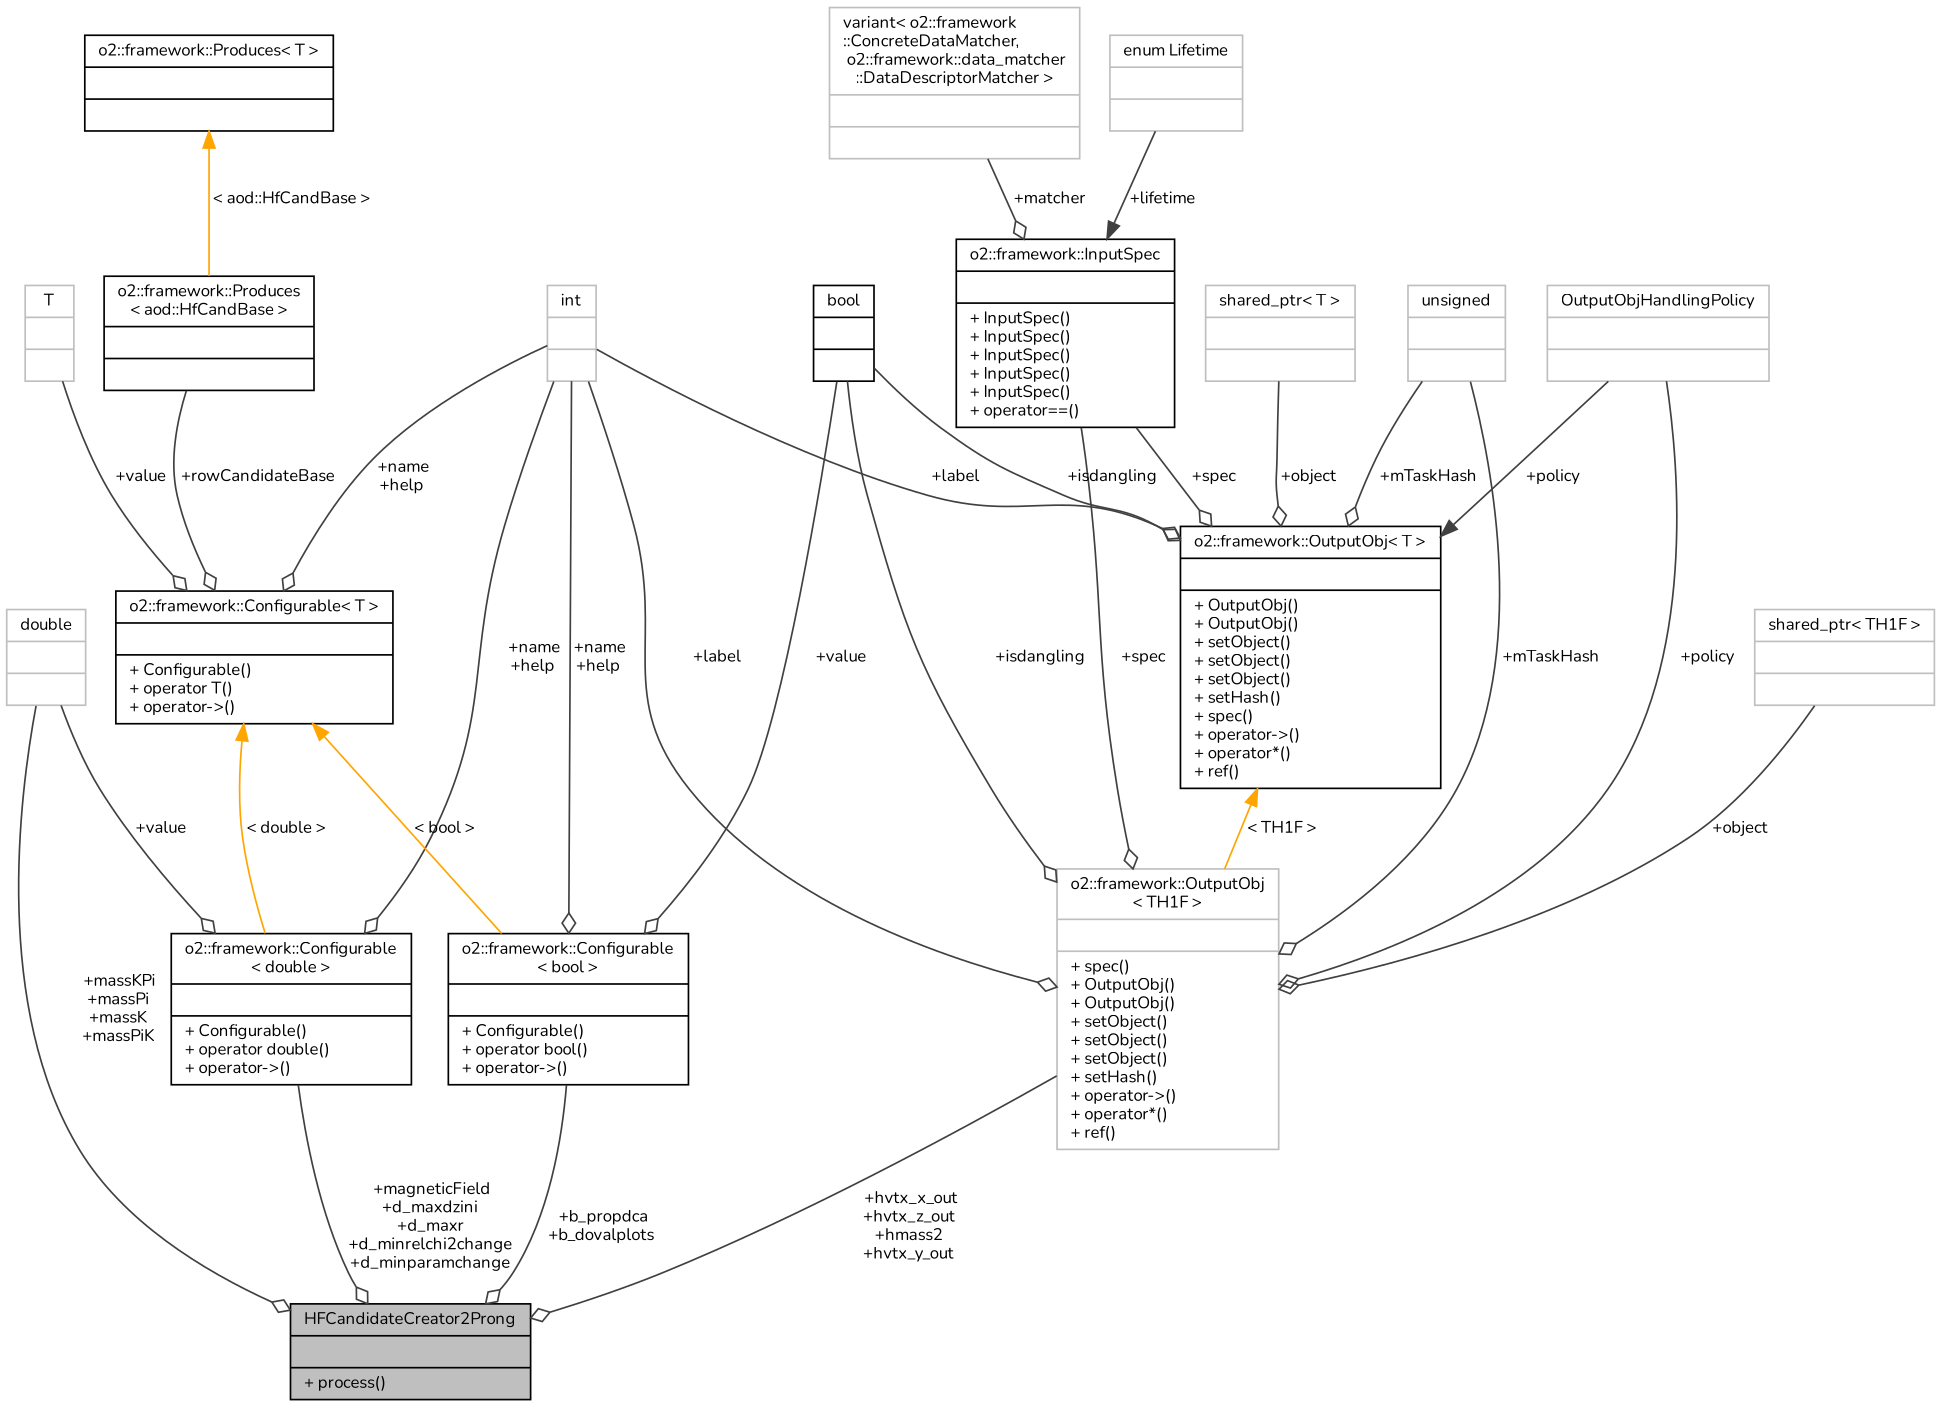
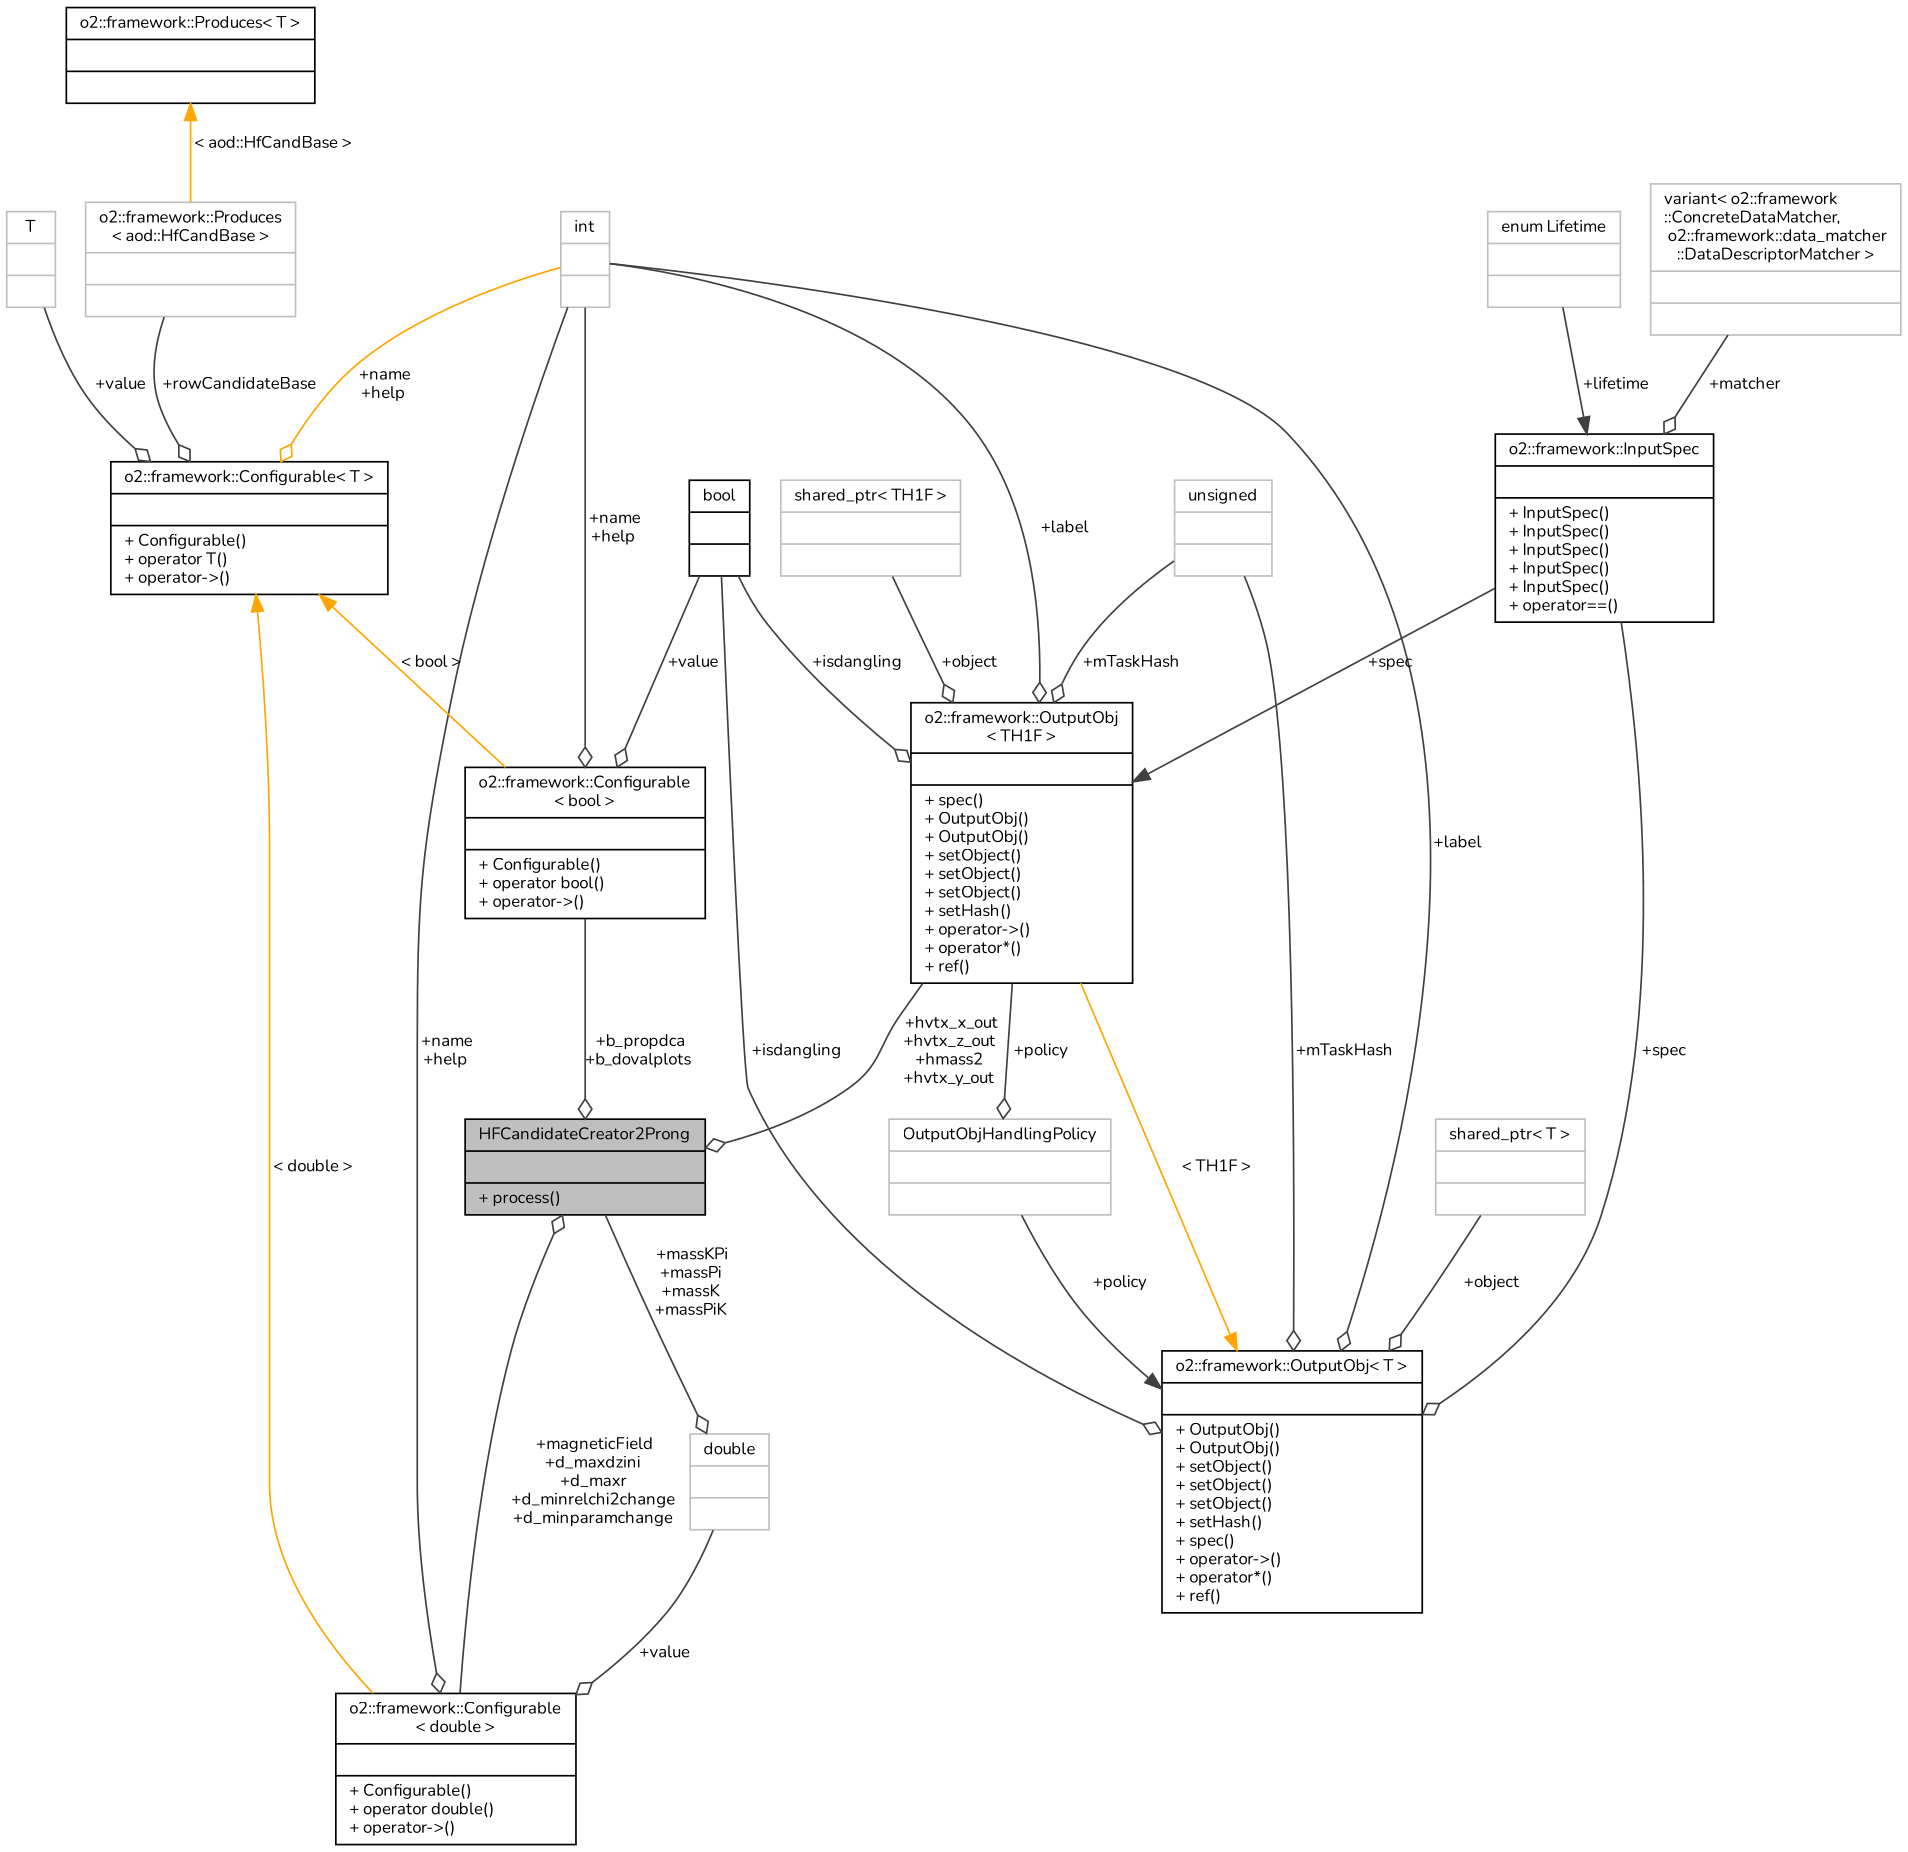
(209, 333) -> (191, 259)
(399, 436) -> (408, 329)
(1101, 639) -> (1321, 681)
(1621, 767) -> (1008, 1041)
(1168, 1009) -> (1022, 843)
(40, 1055) -> (650, 1316)
